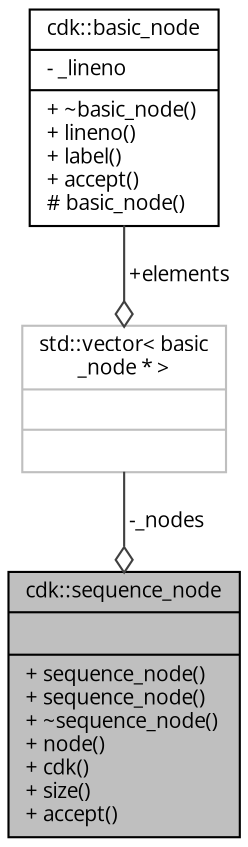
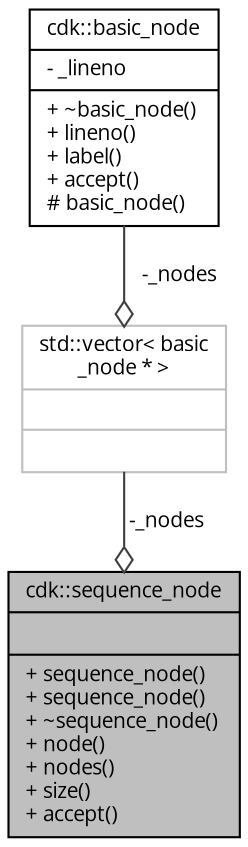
(177, 276) -> (177, 276)
(58, 768) -> (71, 768)
